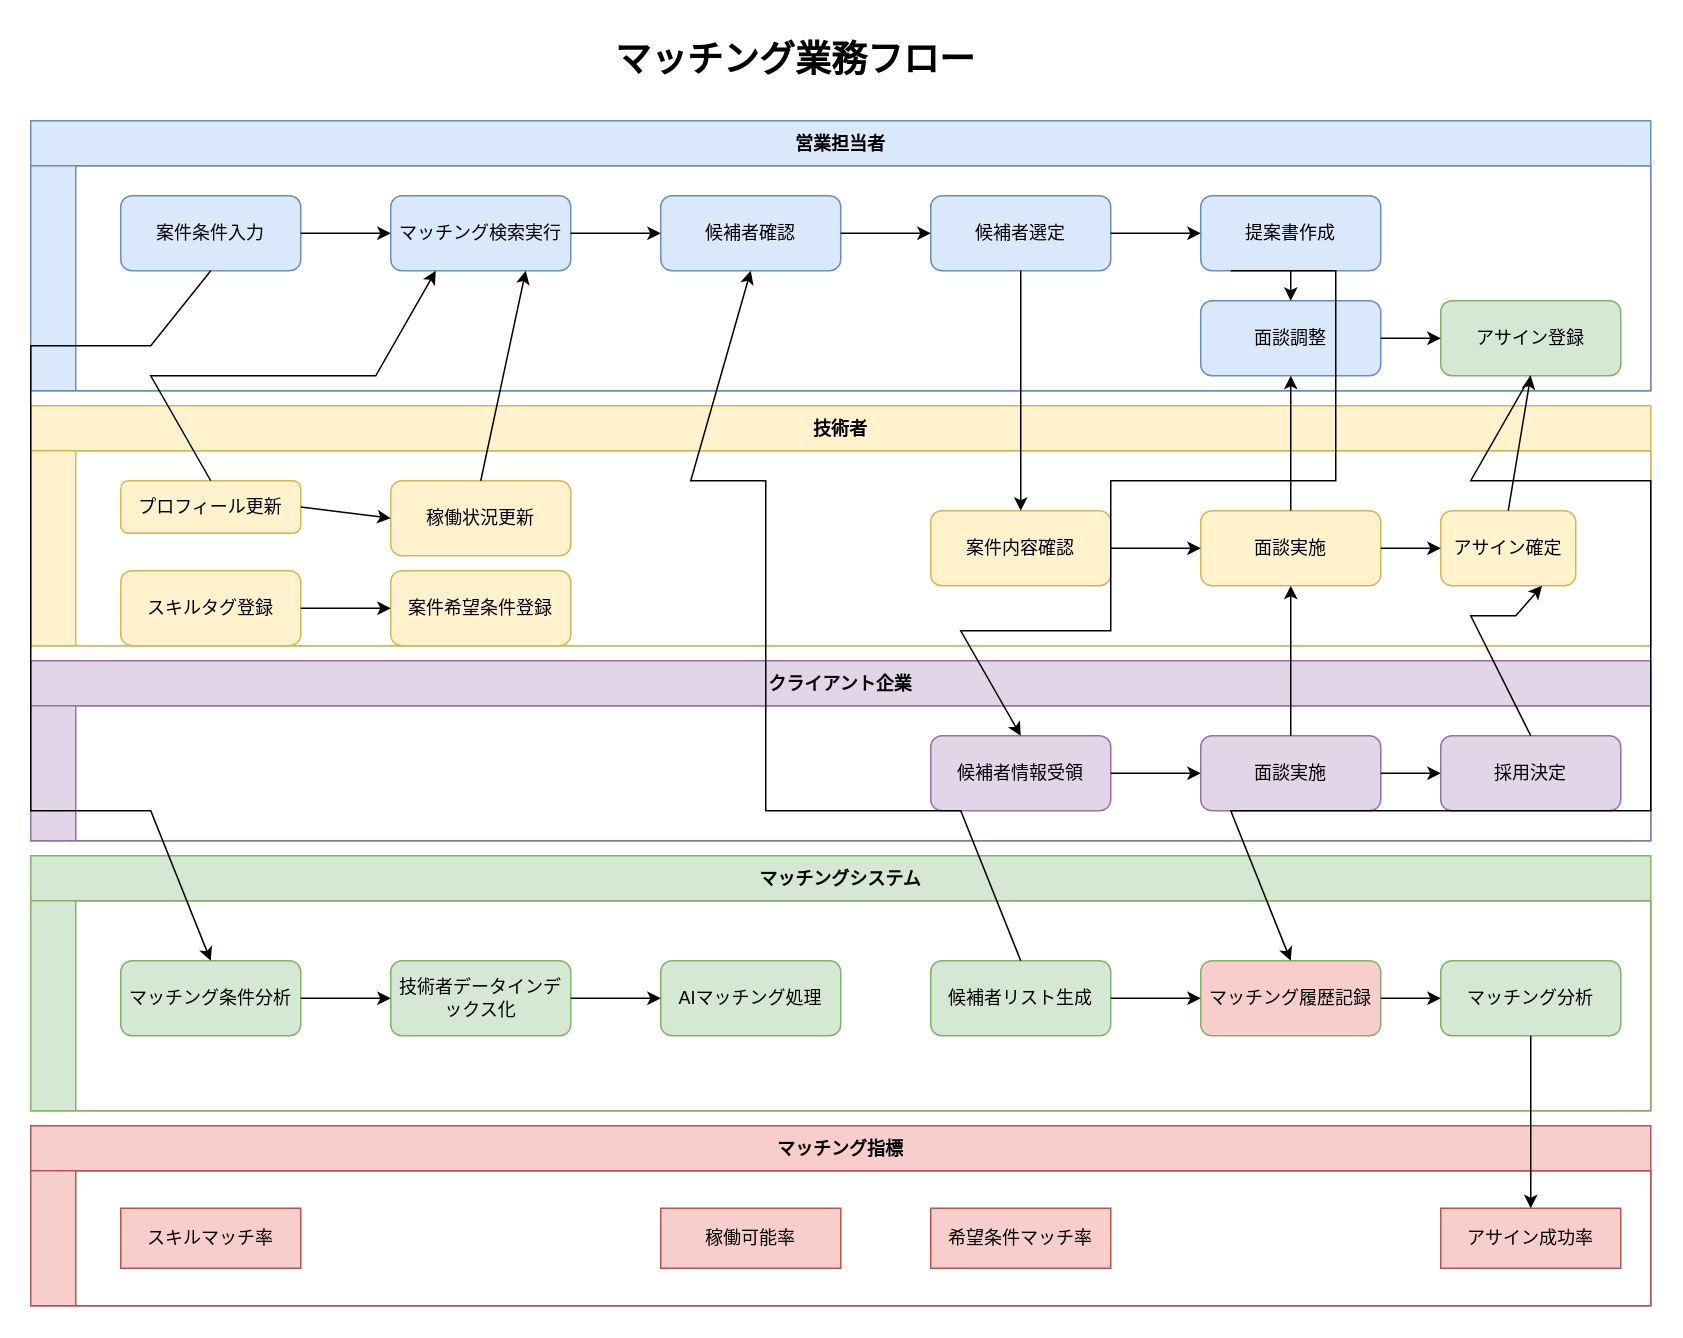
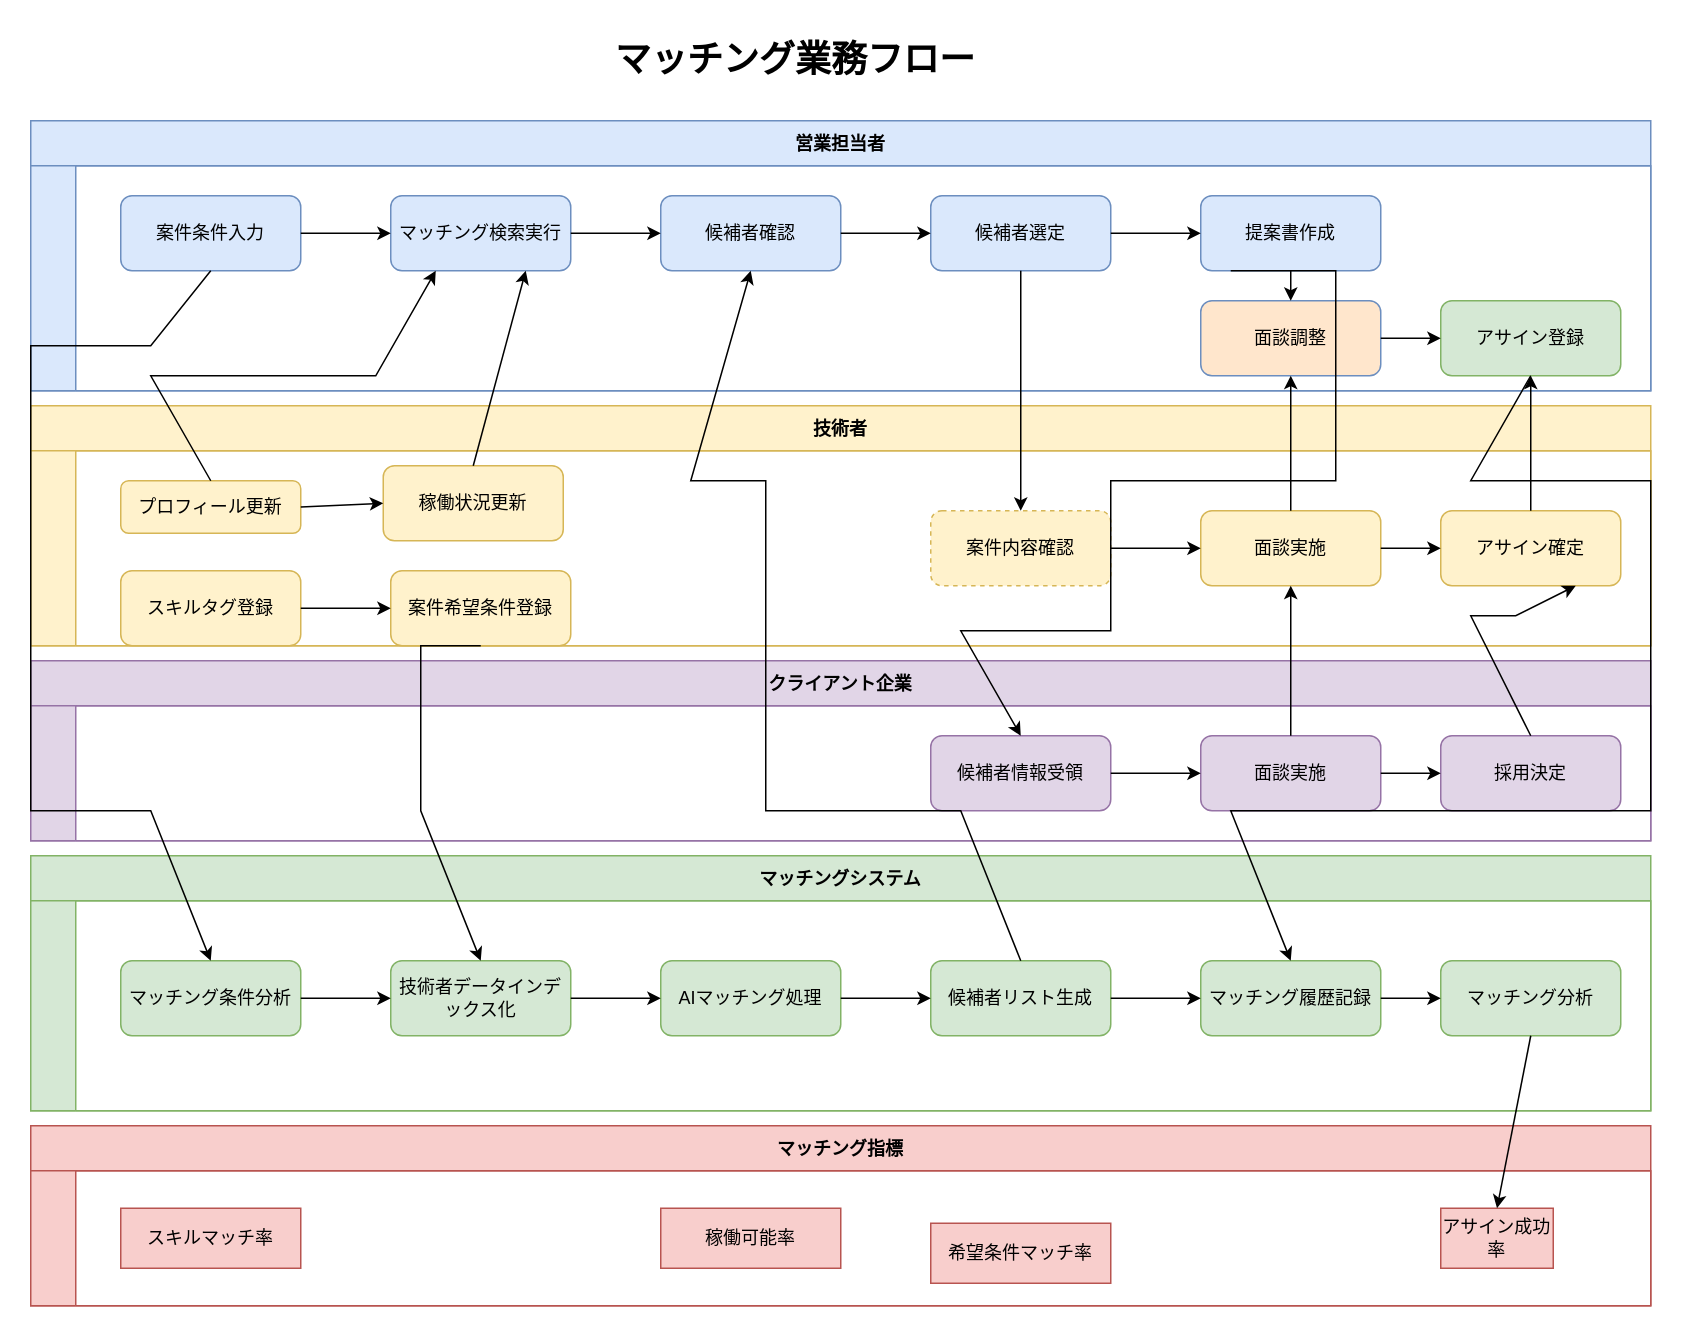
(1291, 338) -> (1291, 338)
(481, 518) -> (473, 503)
(1021, 548) -> (1021, 548)
(1508, 548) -> (1531, 548)
none -> (421, 805)
none -> (881, 998)
(1291, 998) -> (1291, 998)
(1021, 1238) -> (1021, 1253)
(1531, 1238) -> (1497, 1238)
